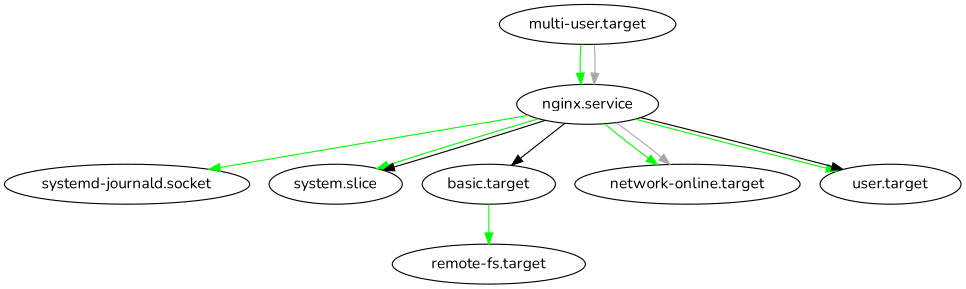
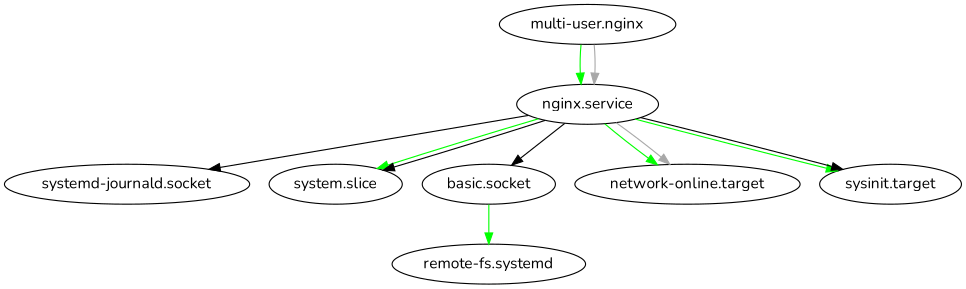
(588, 24) -> (588, 24)
(374, 141) -> (374, 141)
(489, 184) -> (489, 184)
(891, 184) -> (891, 184)
(489, 264) -> (489, 264)
